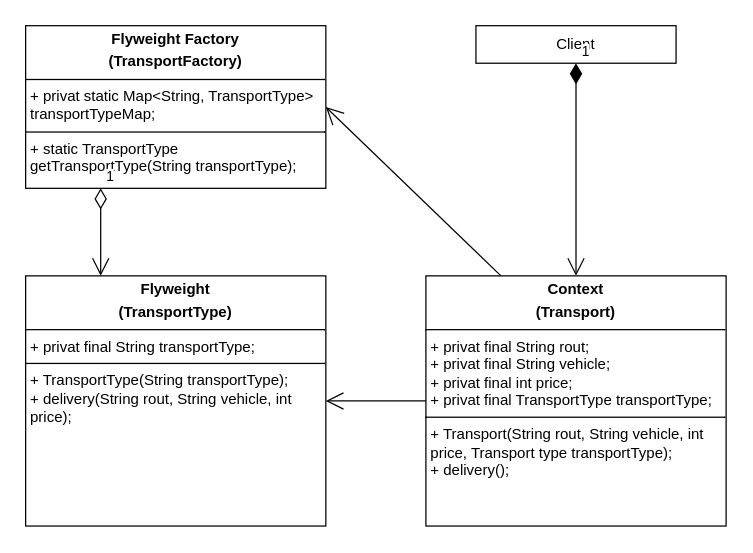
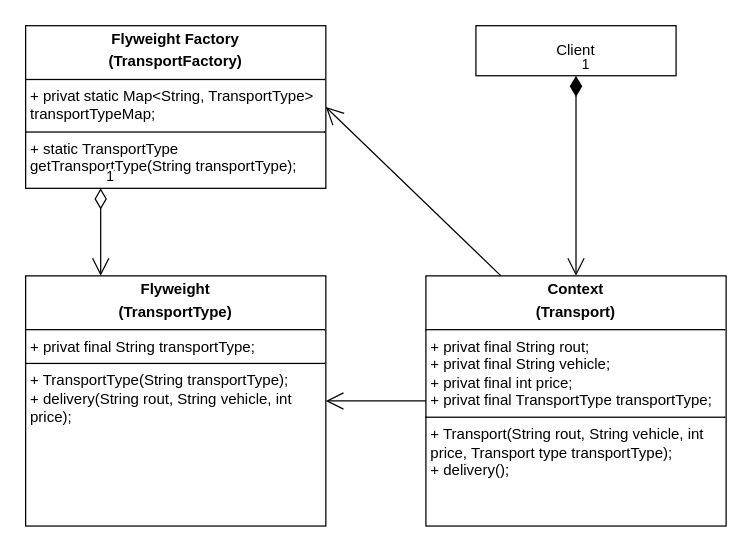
(576, 44) -> (576, 51)
